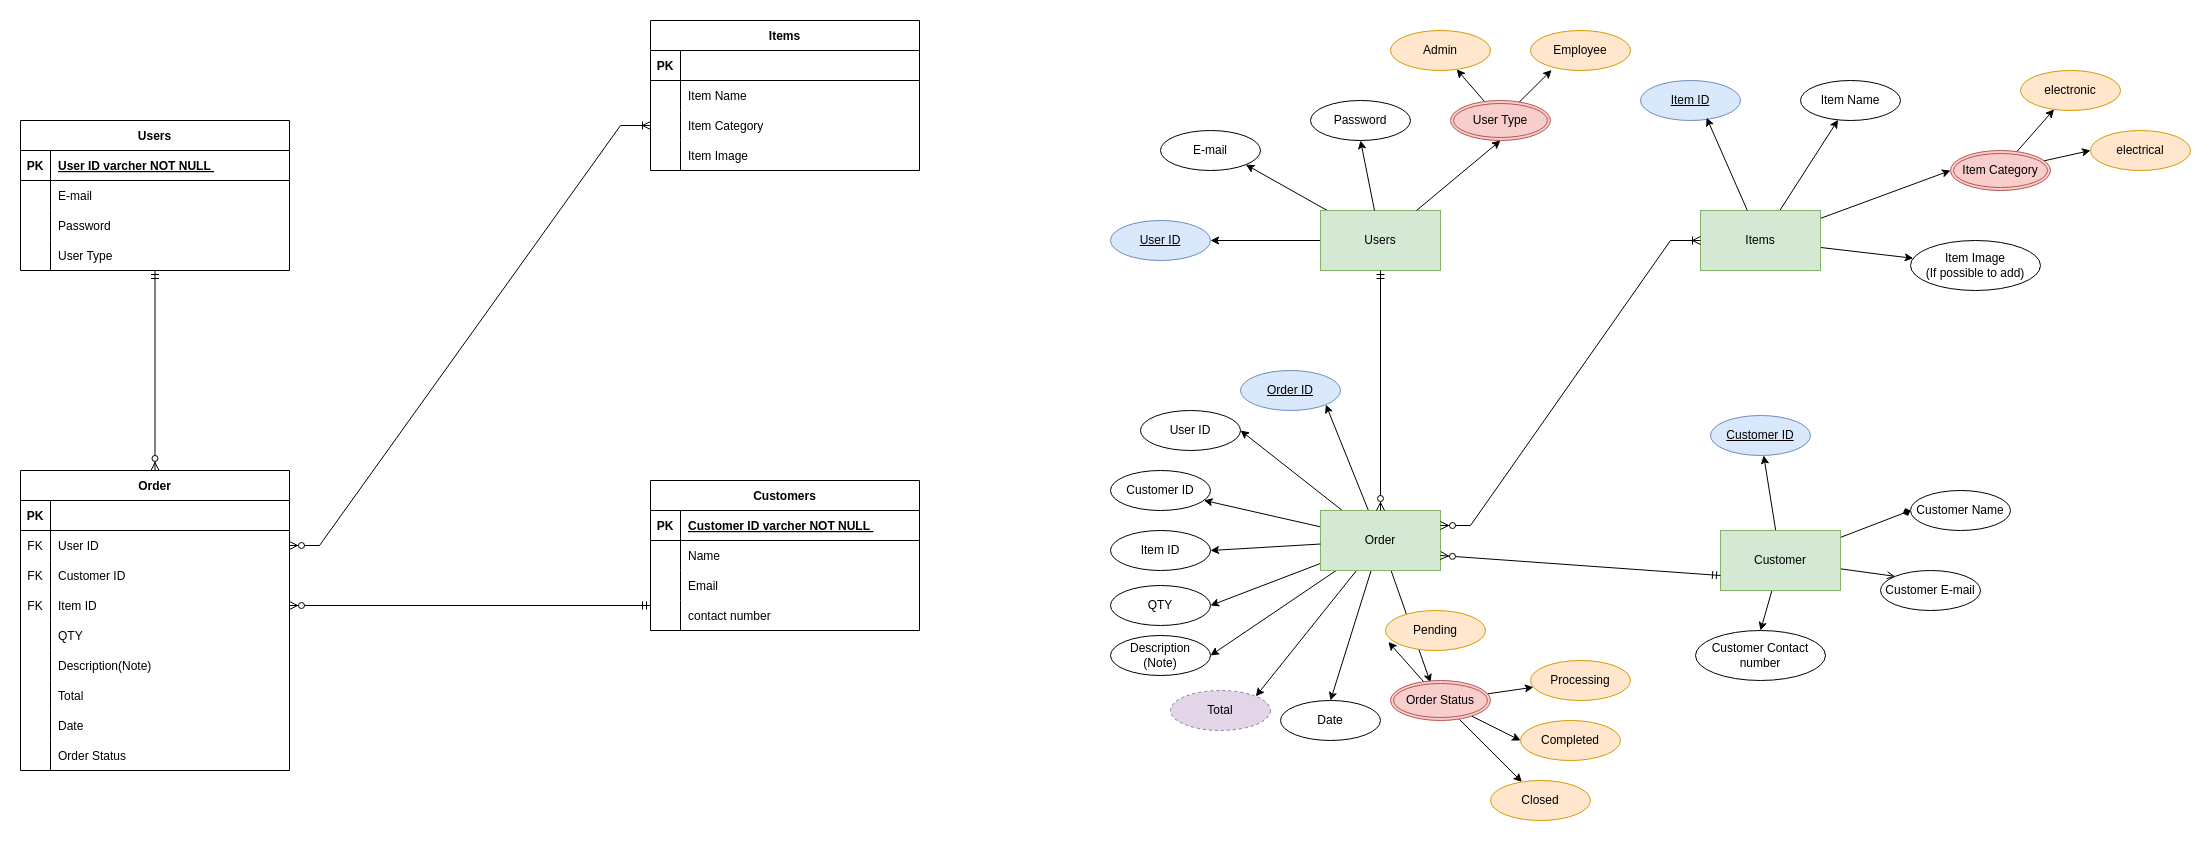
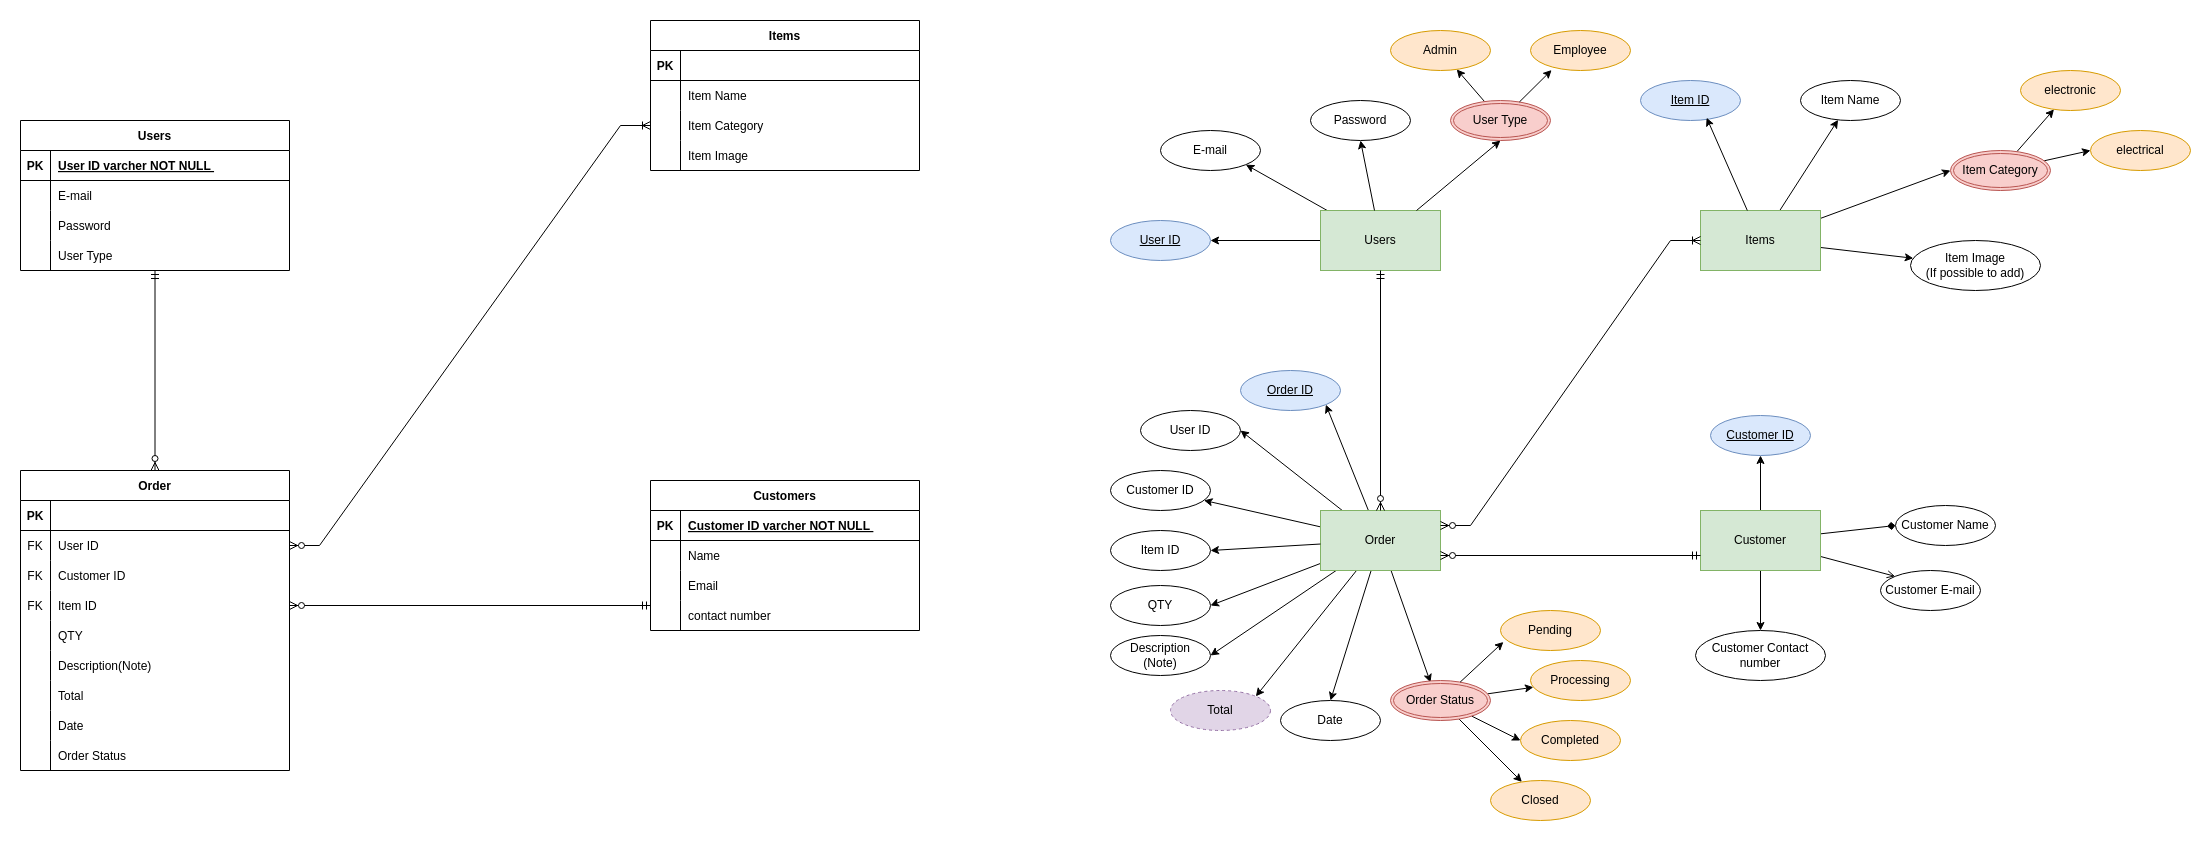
(1961, 511) -> (1946, 526)
(1781, 561) -> (1761, 541)
(1436, 631) -> (1551, 631)
